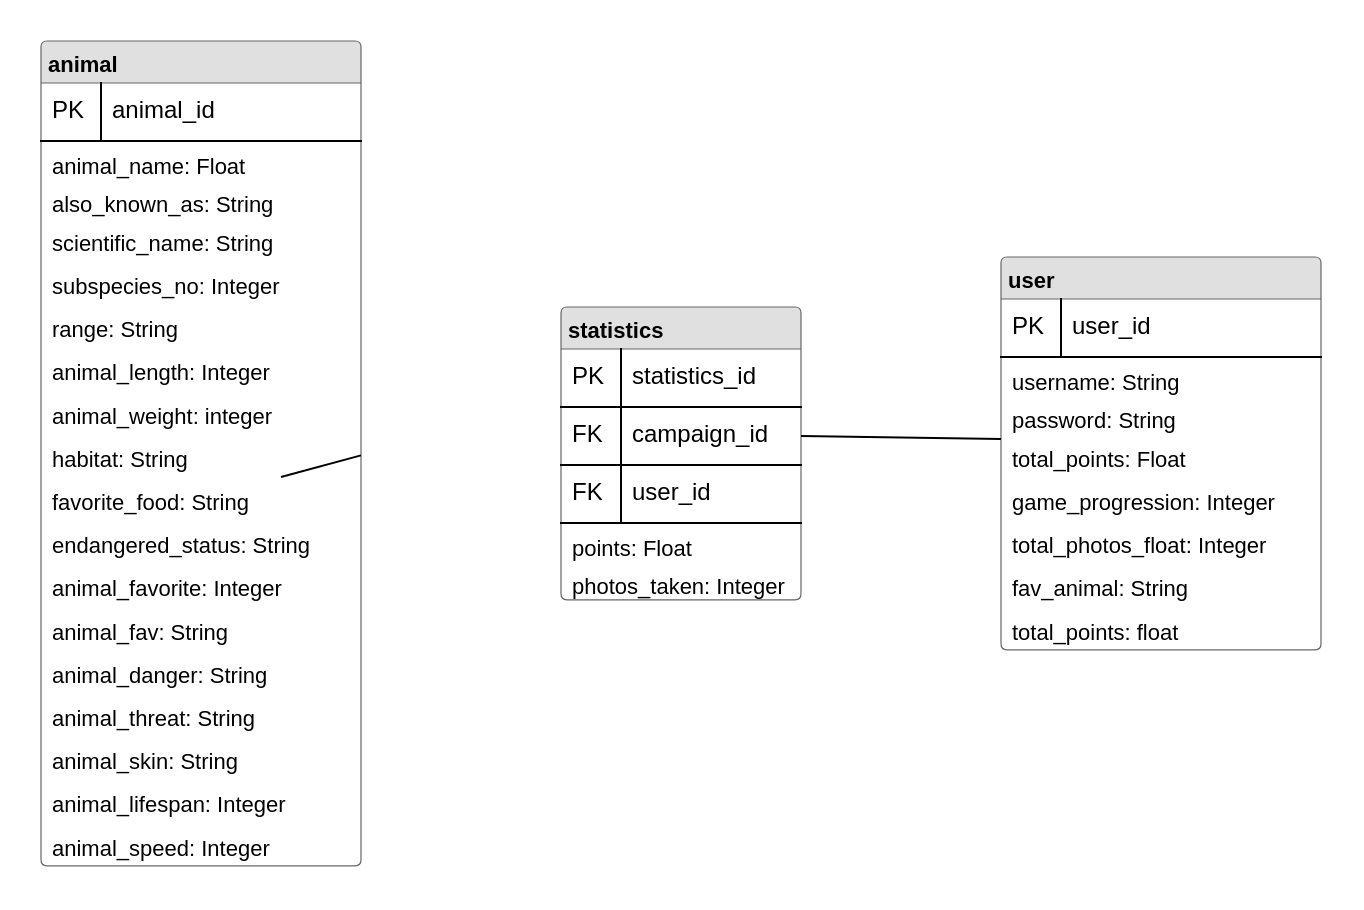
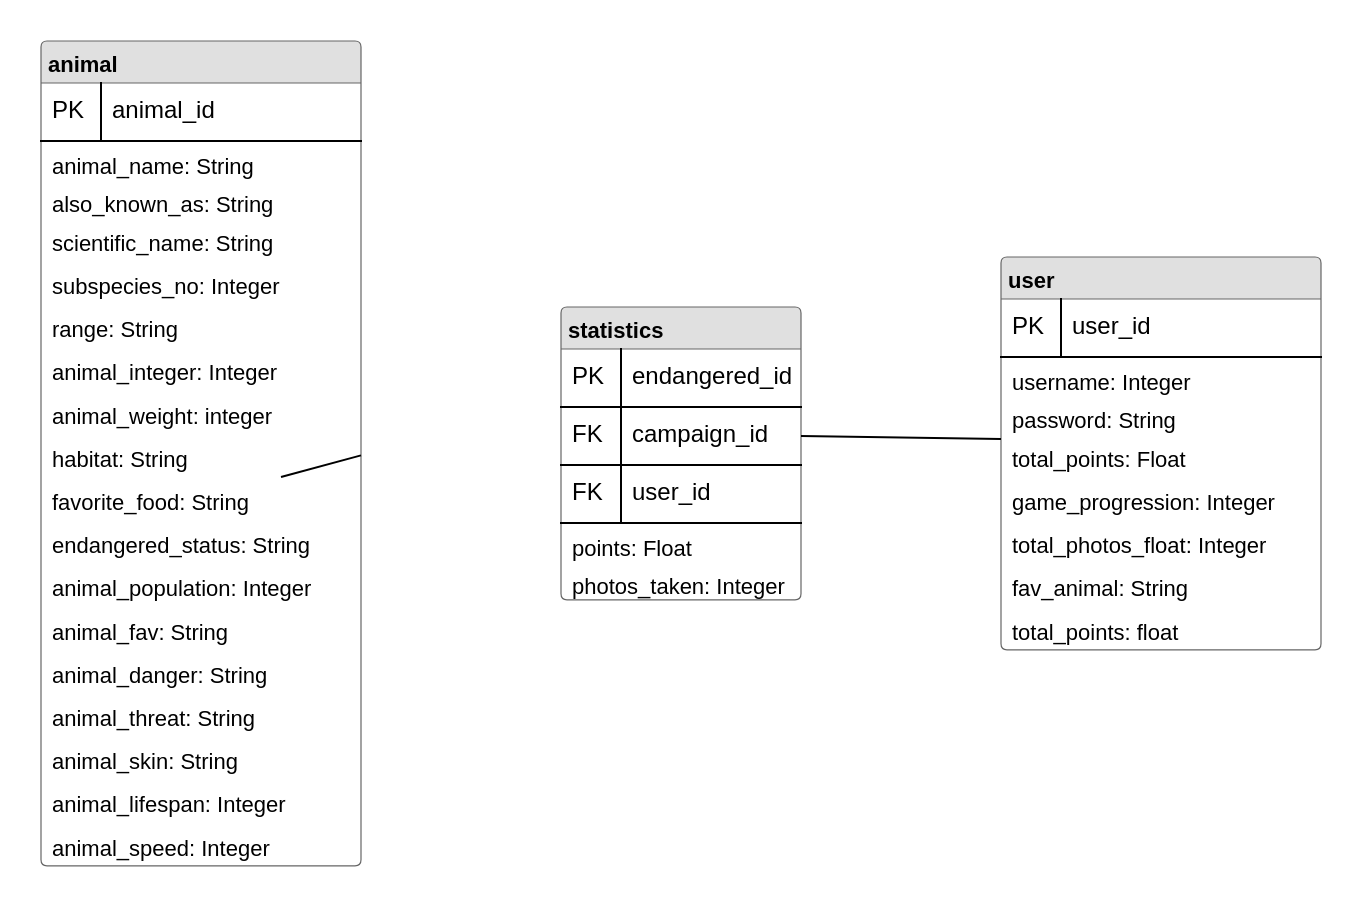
(149, 167) -> (155, 167)
(173, 373) -> (179, 373)
(710, 376) -> (716, 376)
(1102, 383) -> (1111, 383)
(186, 589) -> (195, 589)
